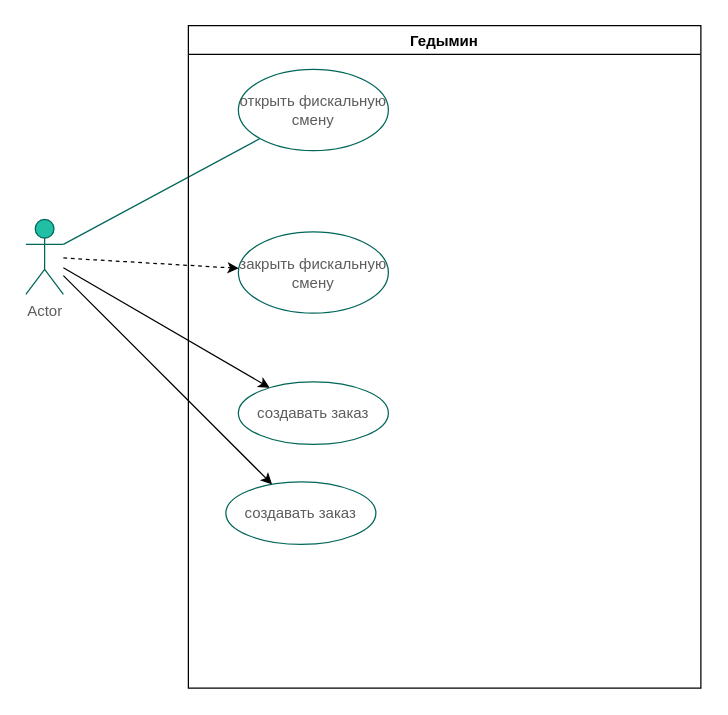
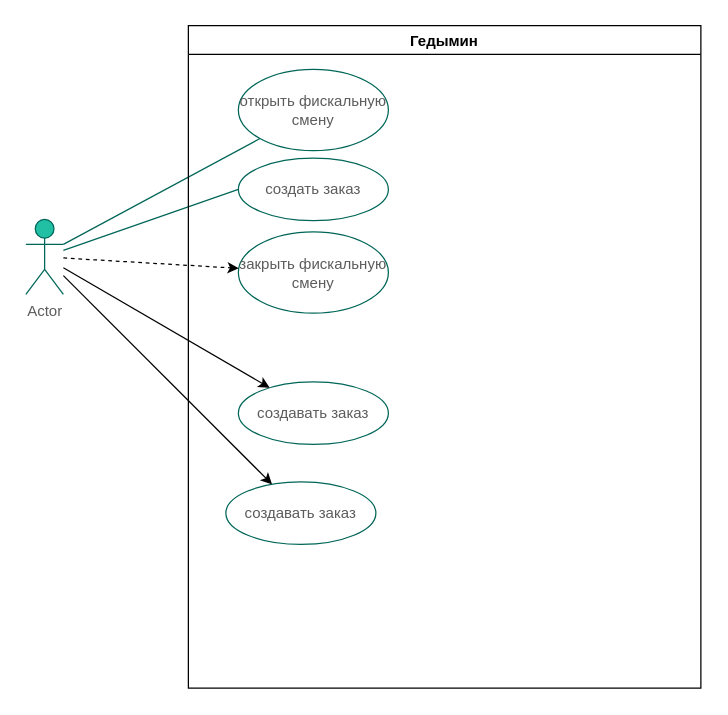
none -> (313, 189)
none -> (150, 220)
